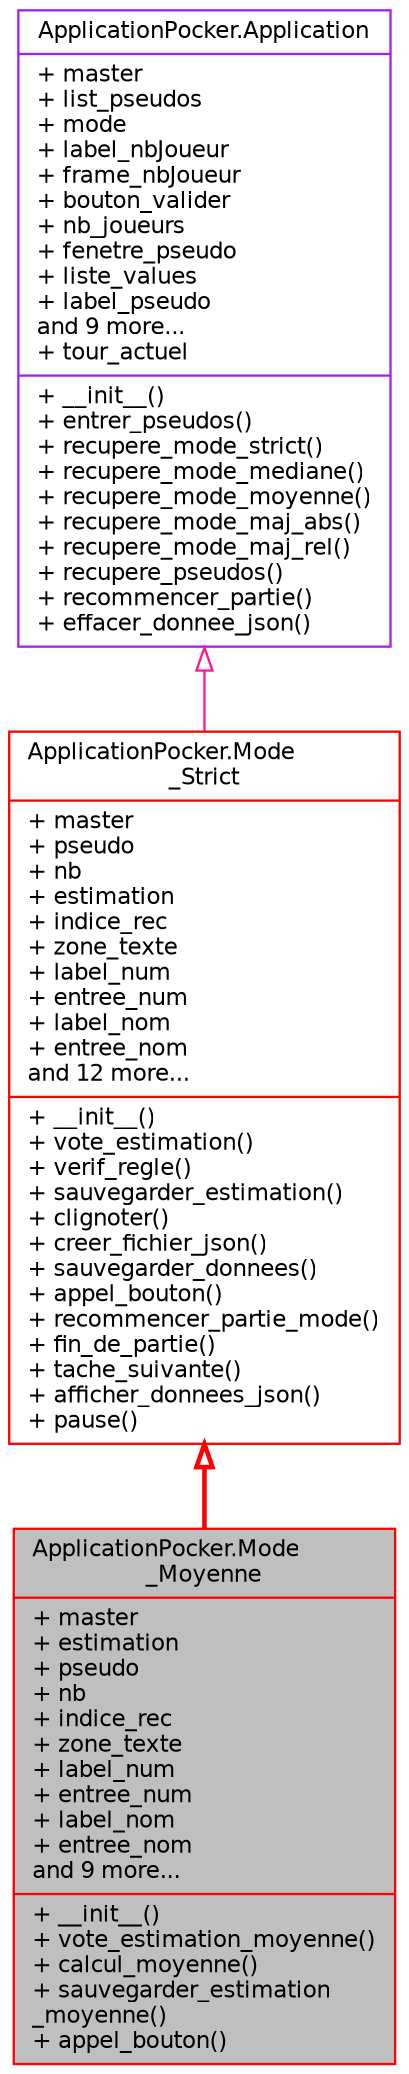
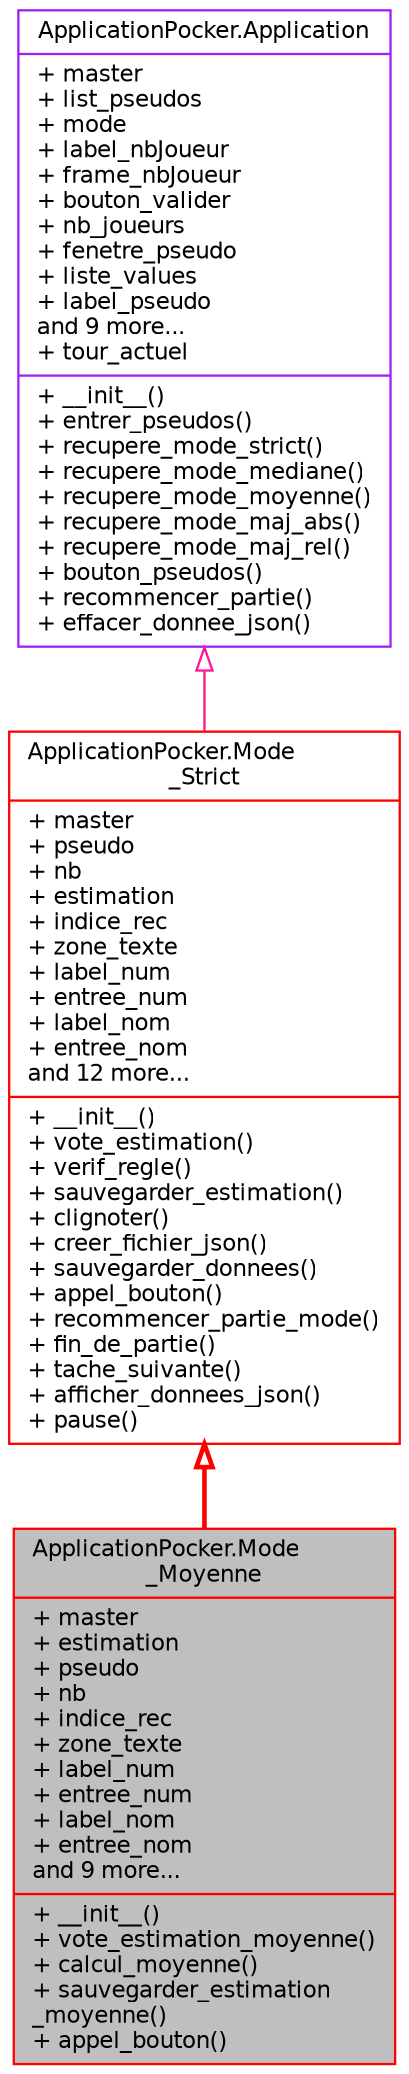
(161, 573) -> (150, 573)
